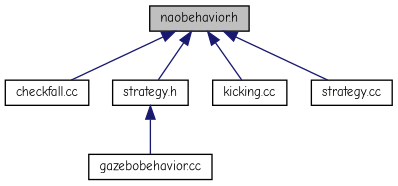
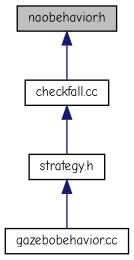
(171, 61) -> (67, 137)
(250, 93) -> none
(352, 93) -> none
